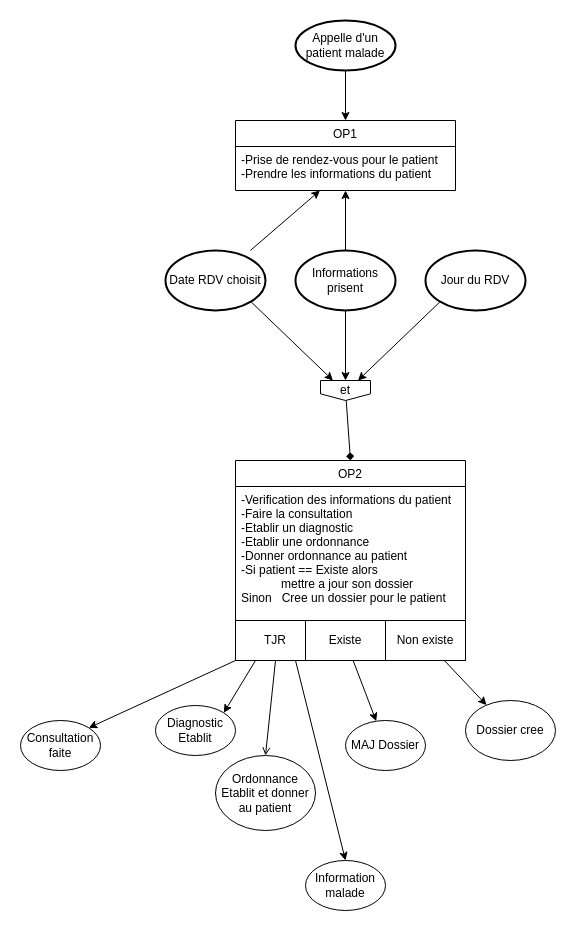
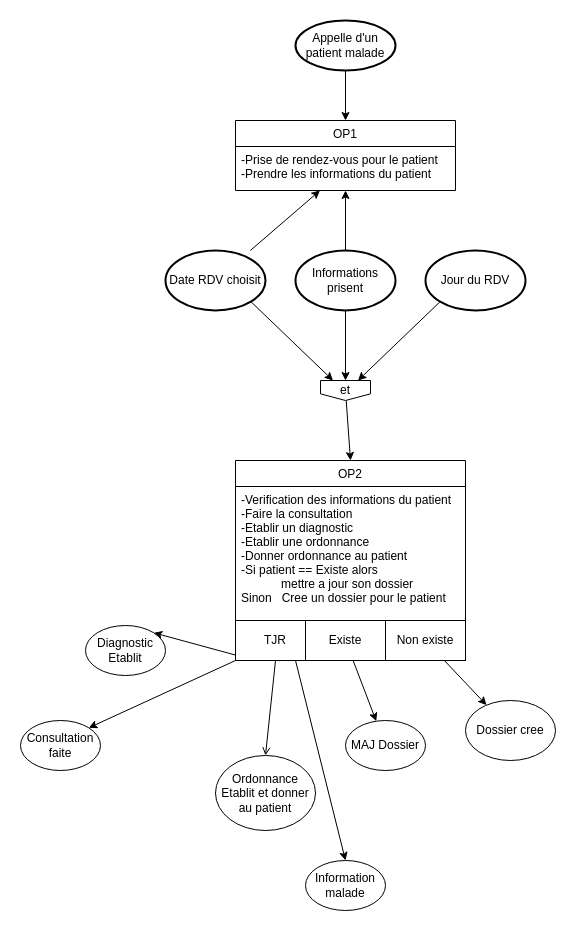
(350, 451) -> (350, 452)
(196, 731) -> (126, 651)
